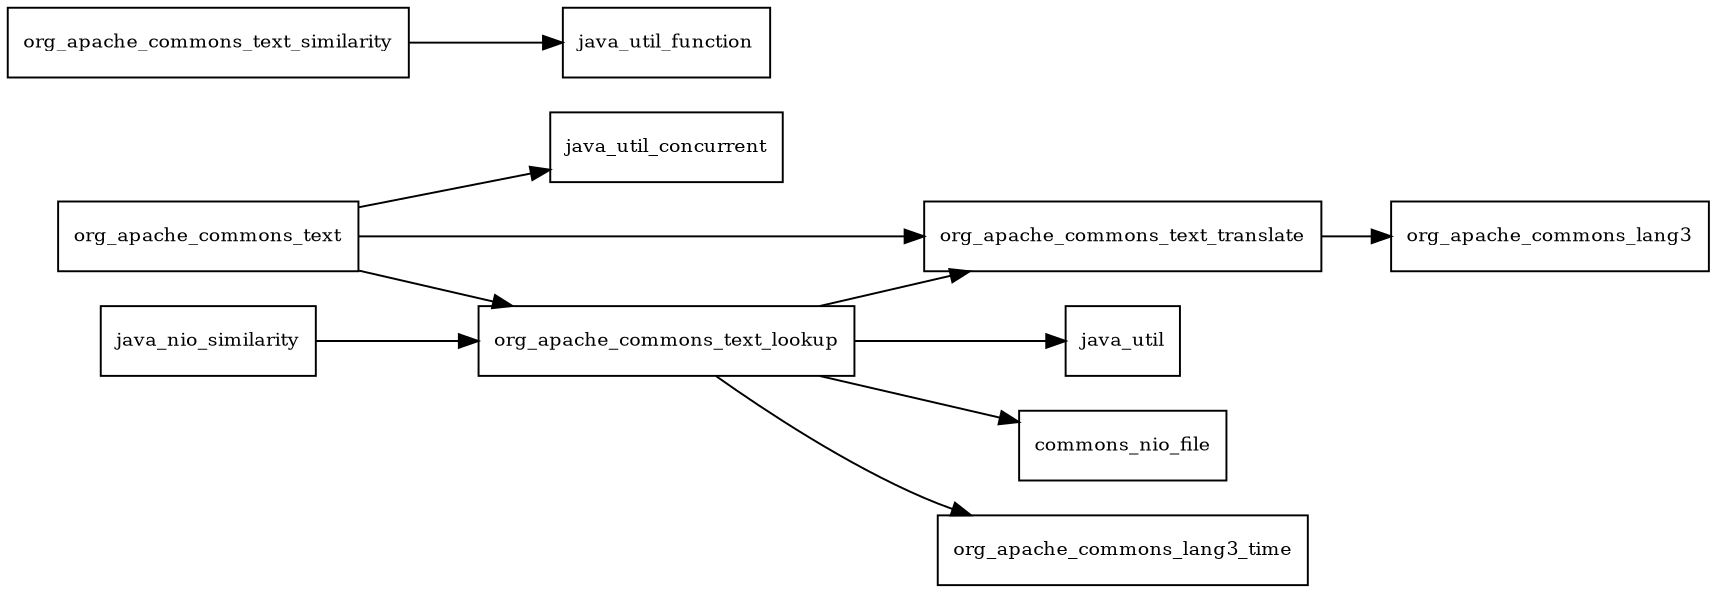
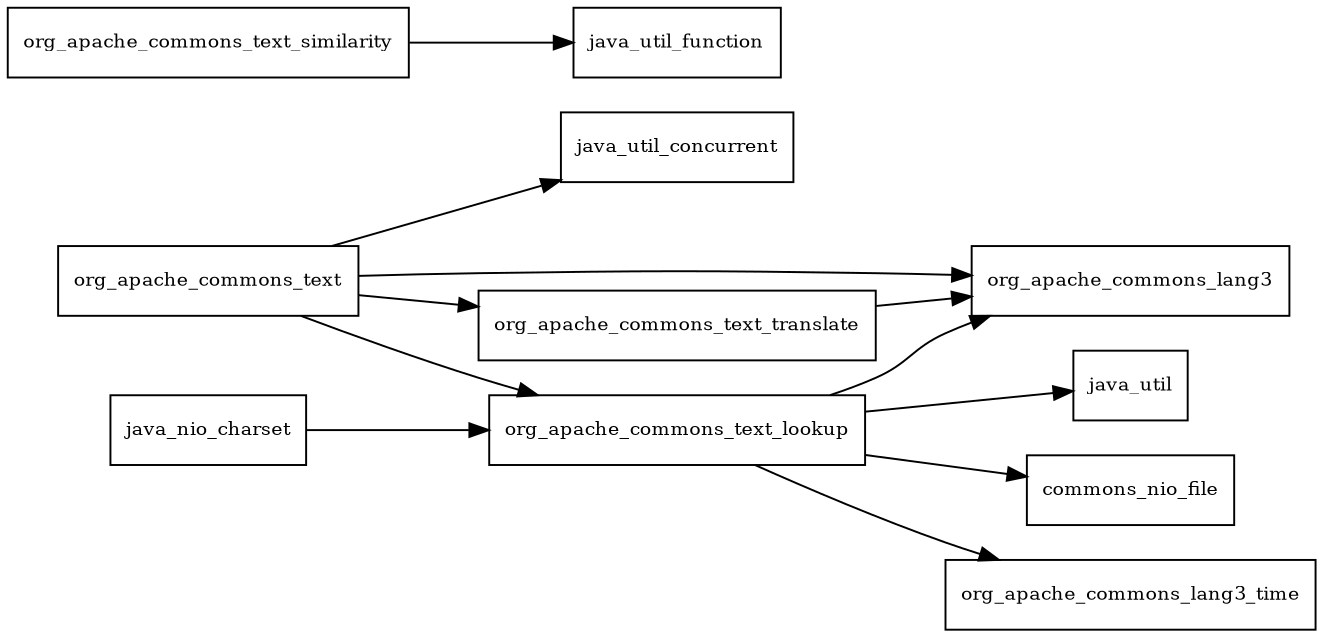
none -> (655, 271)
(885, 291) -> (903, 362)
(208, 341) -> (208, 430)
